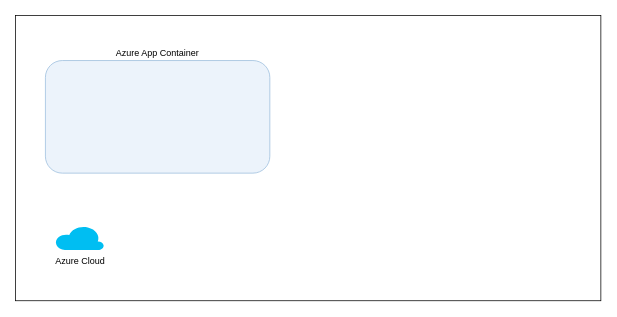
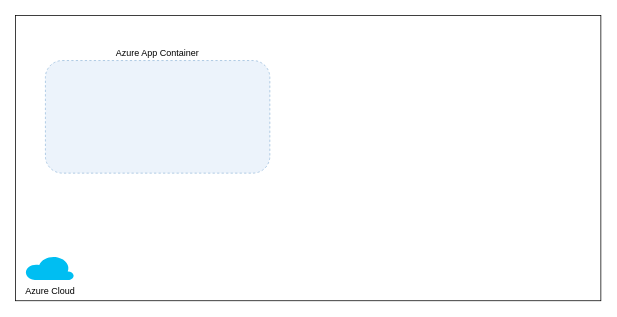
(158, 117) -> (158, 117)
(80, 238) -> (50, 268)
